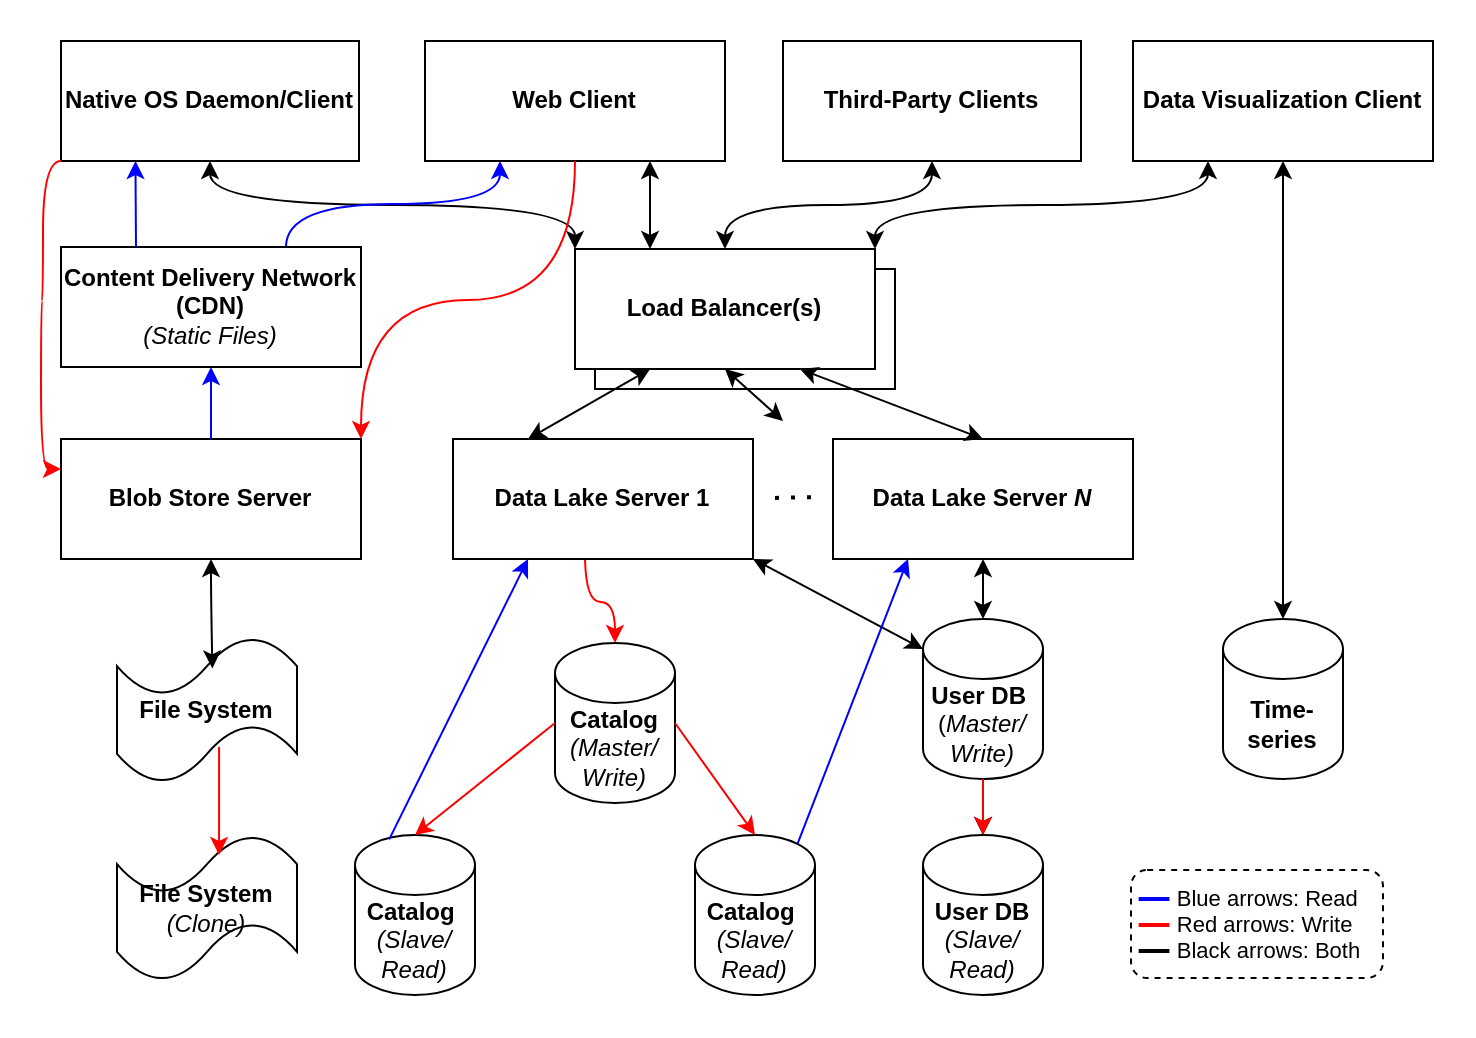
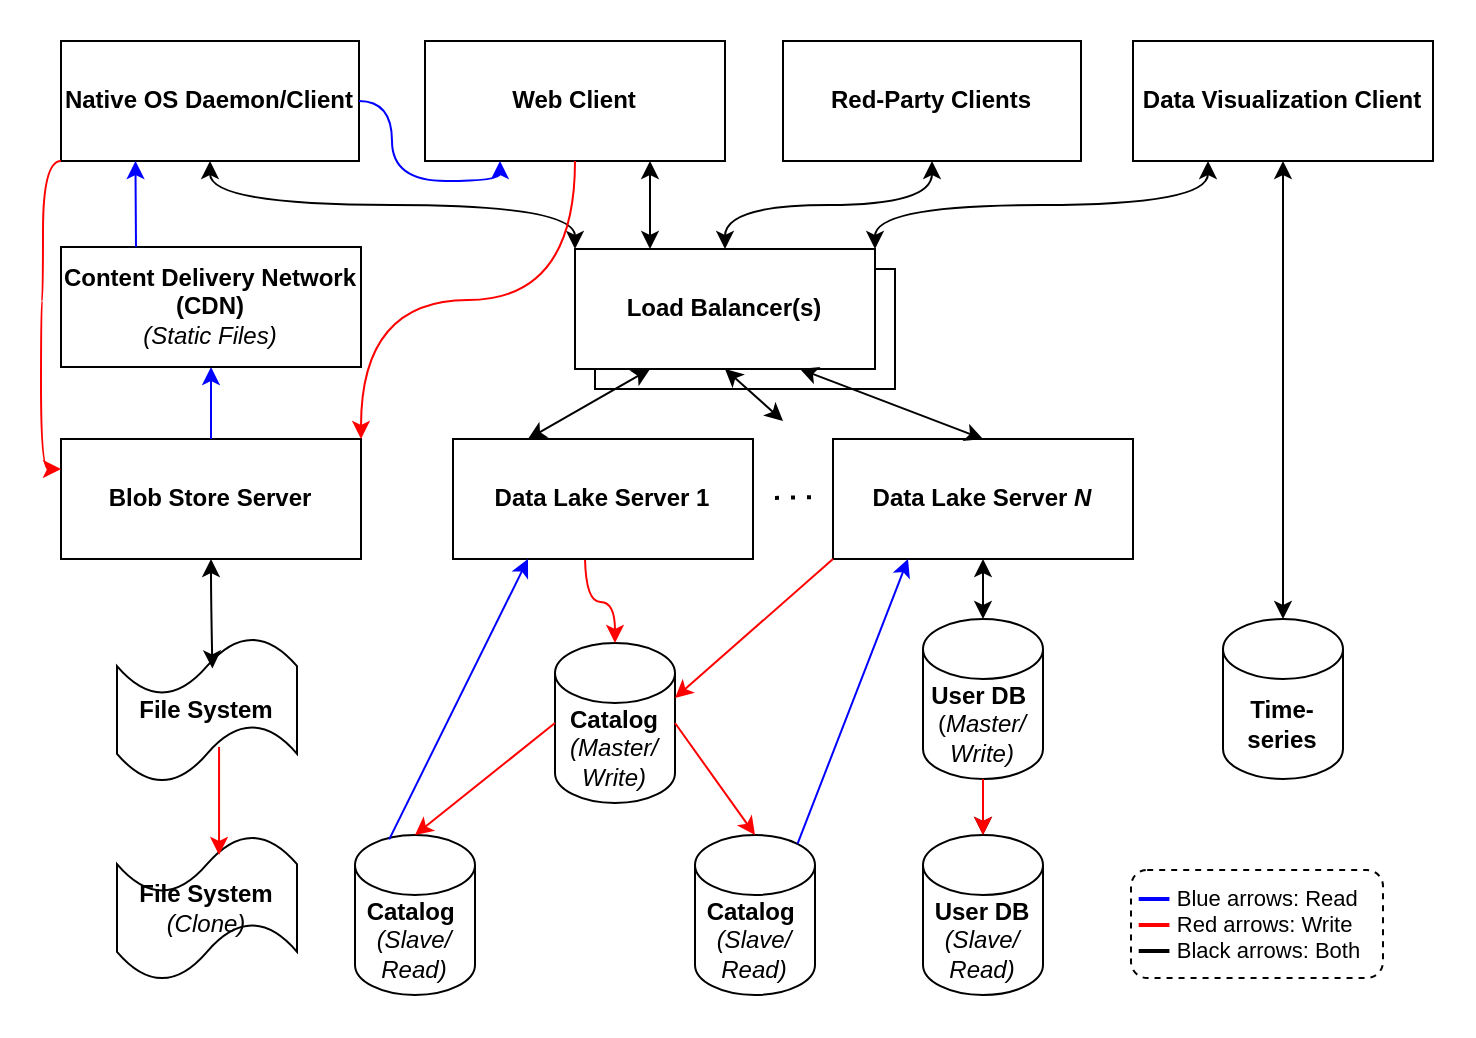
(932, 101) -> (932, 101)
(469, 197) -> (408, 173)
(820, 595) -> none
none -> (759, 624)
